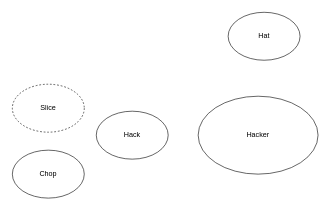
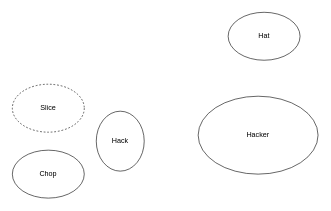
(132, 135) -> (120, 141)
